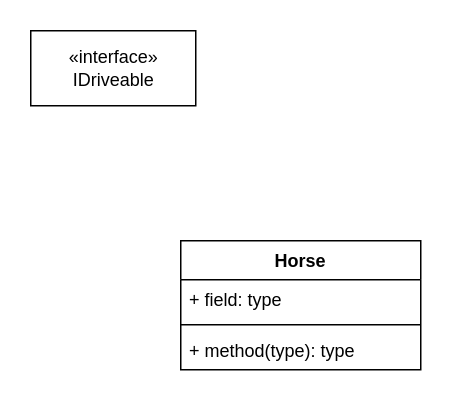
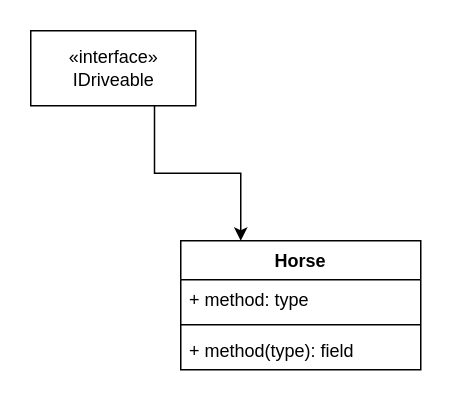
none -> (193, 173)
(243, 300) -> (253, 300)
(283, 351) -> (283, 351)
